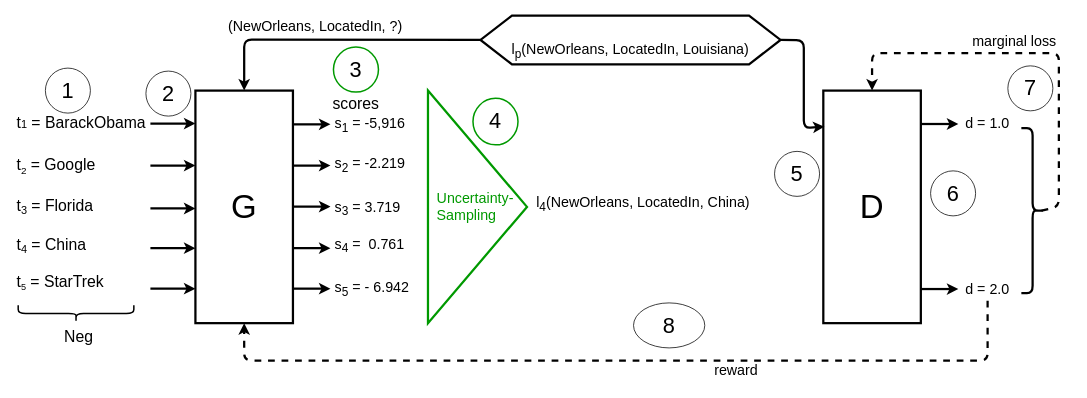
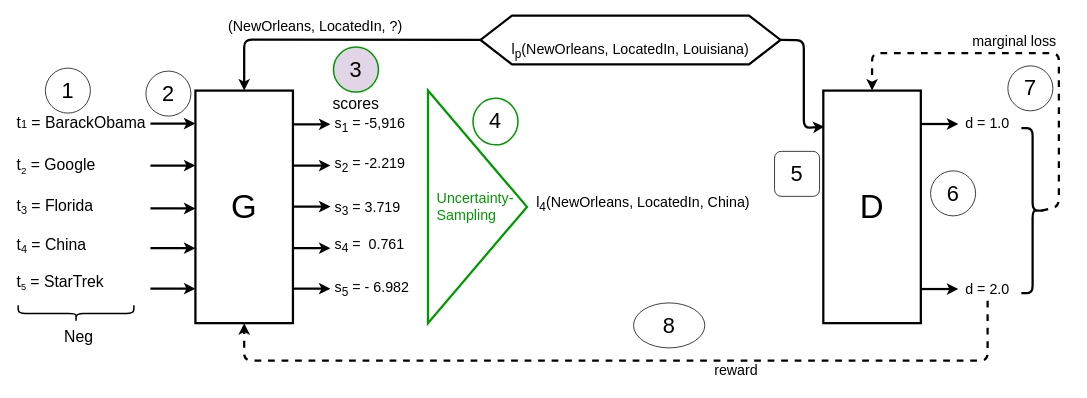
(356, 69) -> (356, 69)
(797, 174) -> (797, 174)
(374, 289) -> (374, 289)
